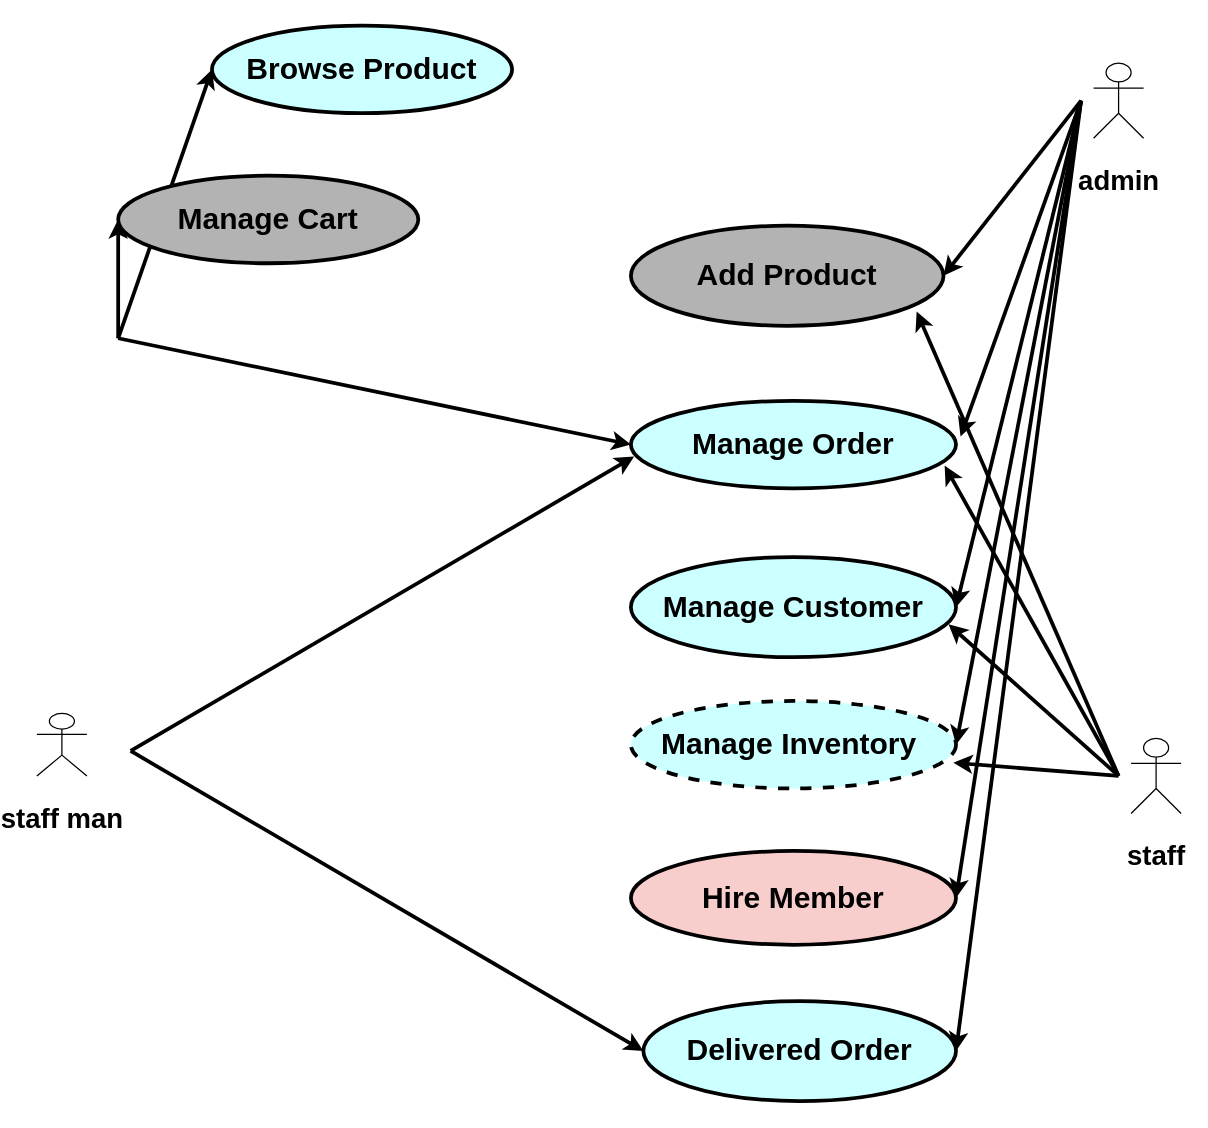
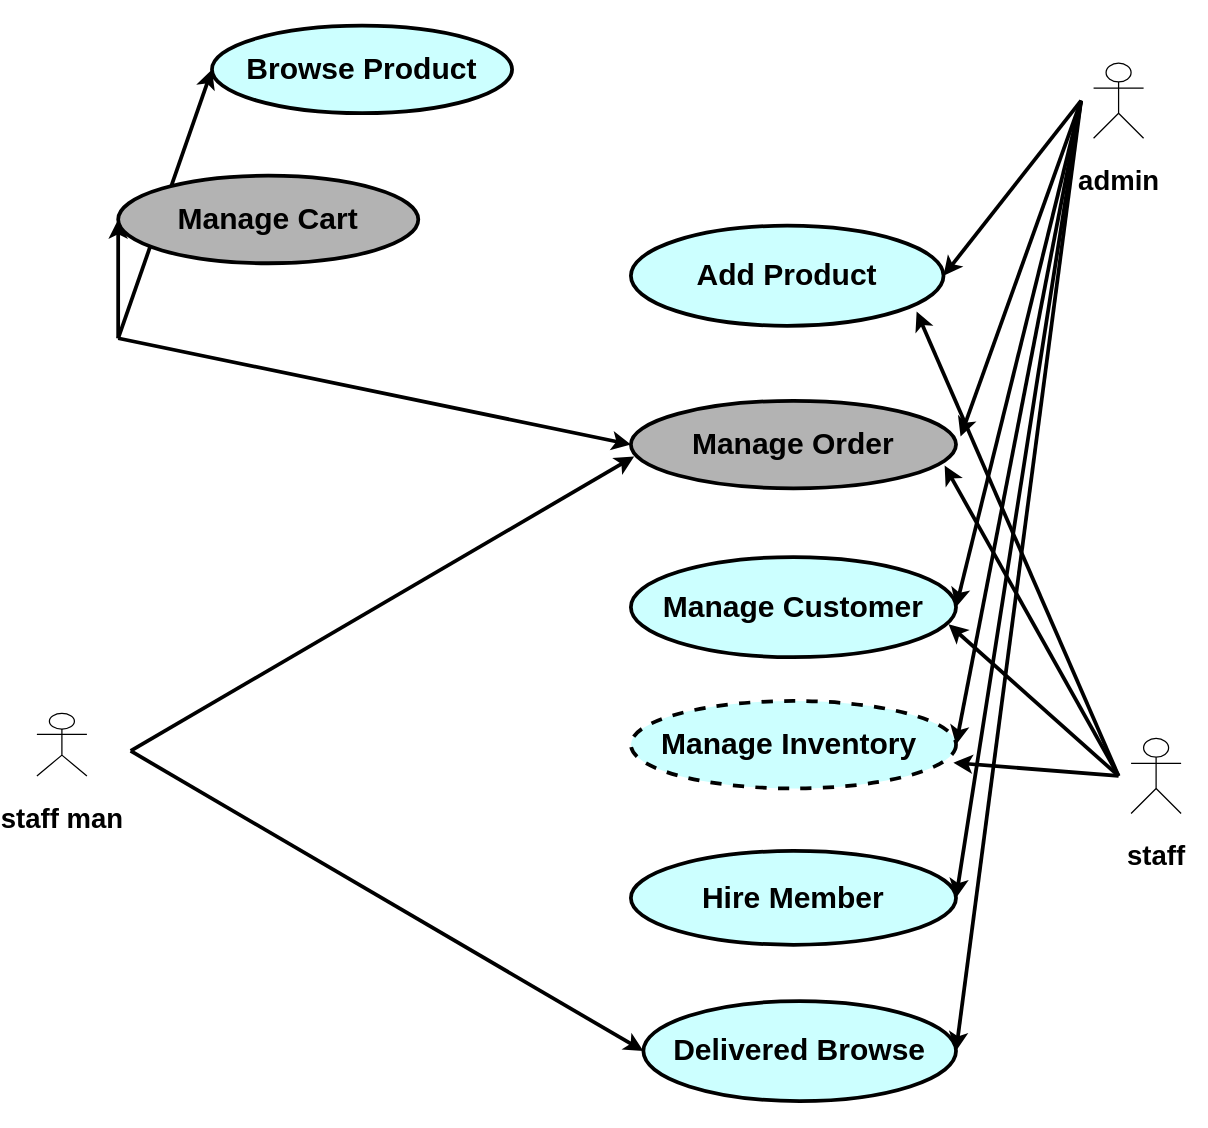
(787, 276) -> (787, 276)
(793, 444) -> (793, 444)
(793, 898) -> (793, 898)
(799, 1051) -> (799, 1051)
